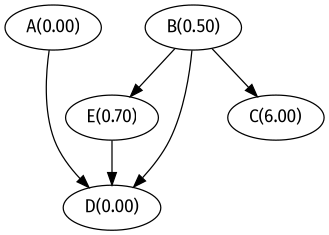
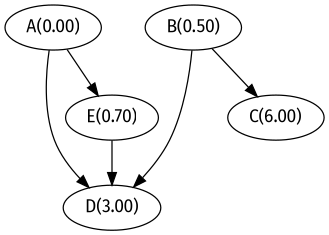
(157, 68) -> (79, 67)
(112, 208) -> (112, 208)
